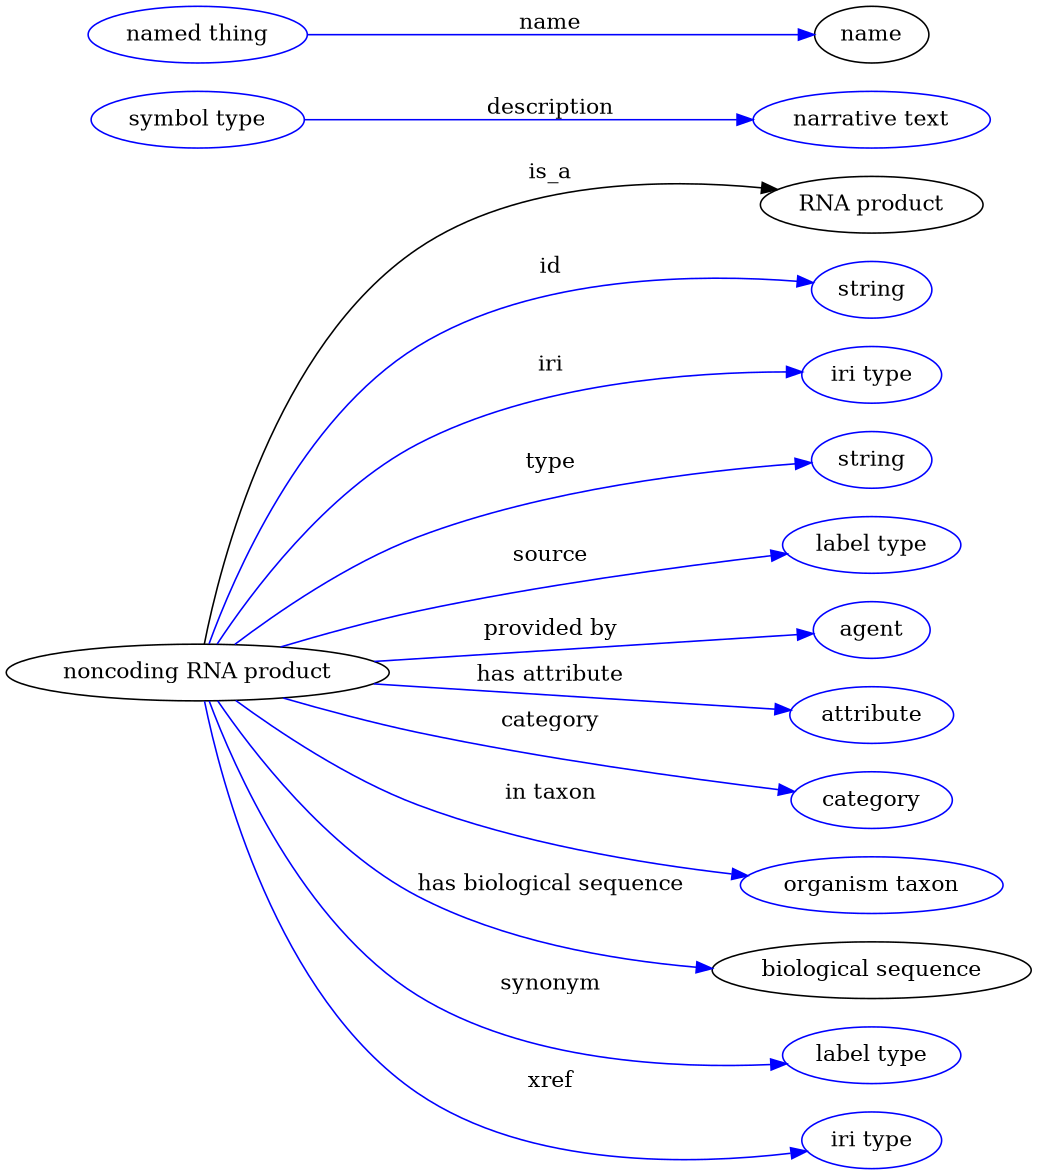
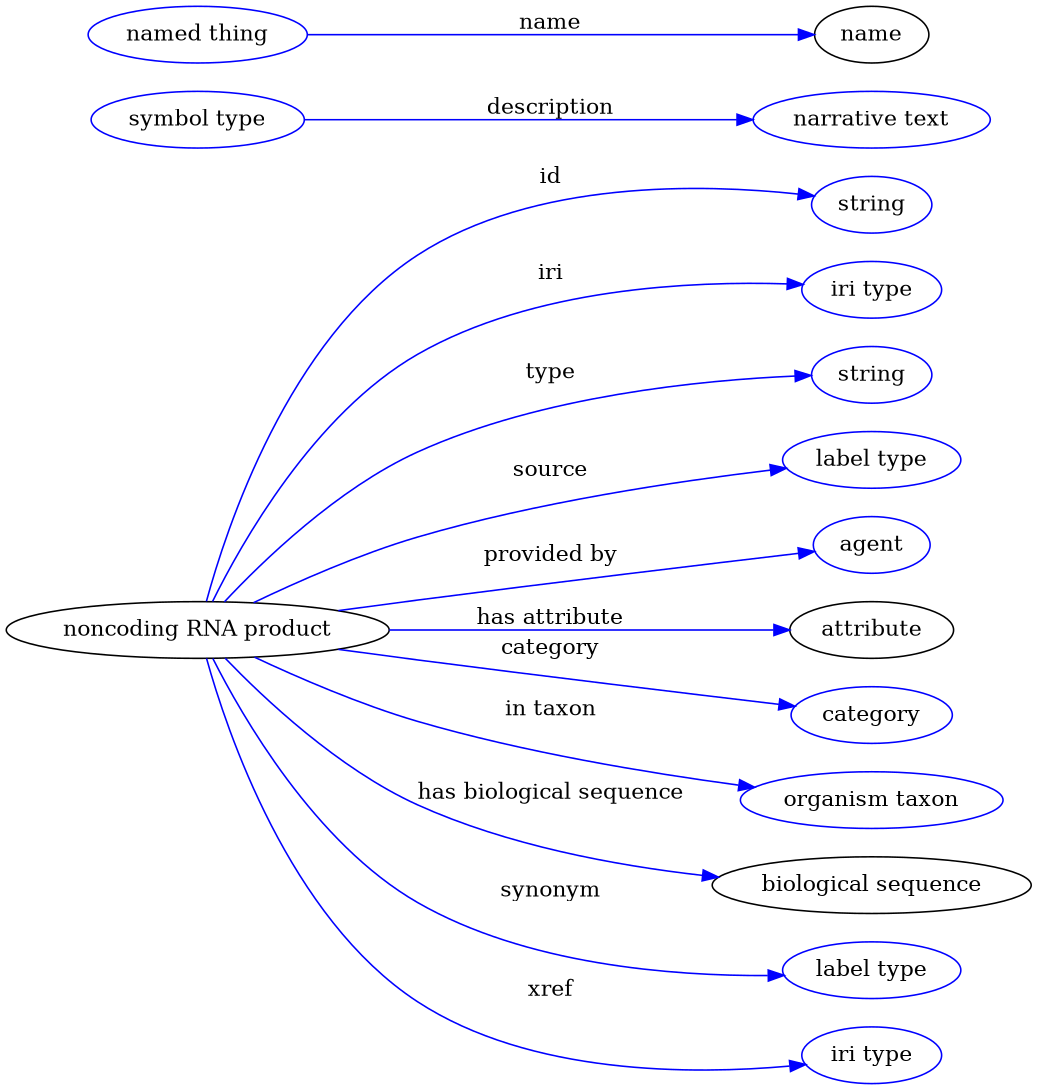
(872, 205) -> none
(872, 715) -> (872, 630)
